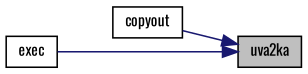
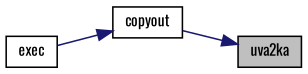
(140, 52) -> (78, 40)
